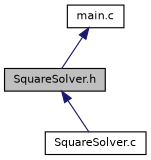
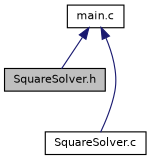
(79, 116) -> (116, 86)
